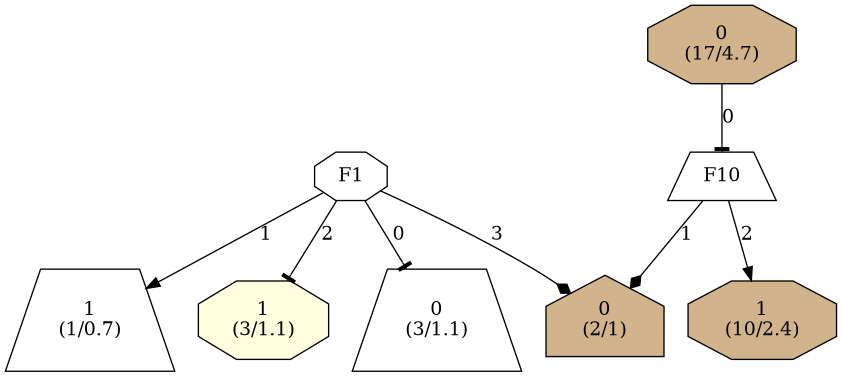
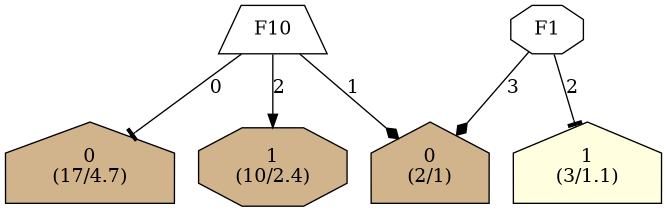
(722, 44) -> (90, 167)
(722, 114) -> (188, 93)
(90, 320) -> none
(264, 320) -> (587, 167)
(437, 320) -> none
